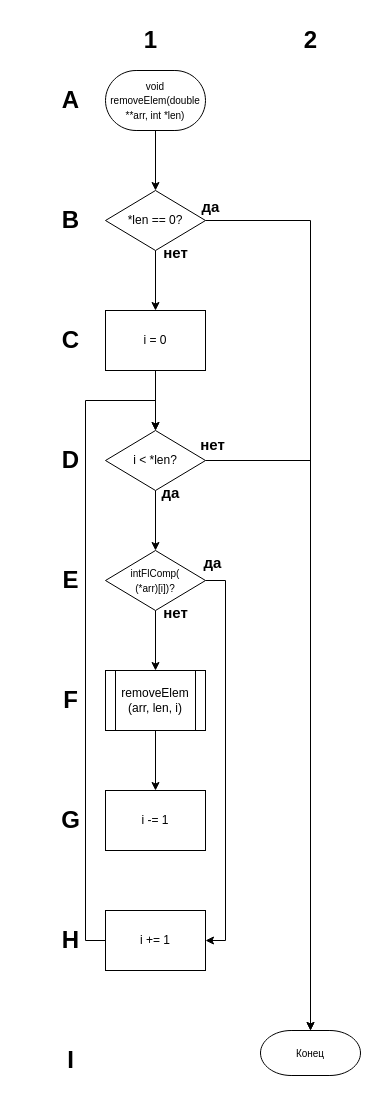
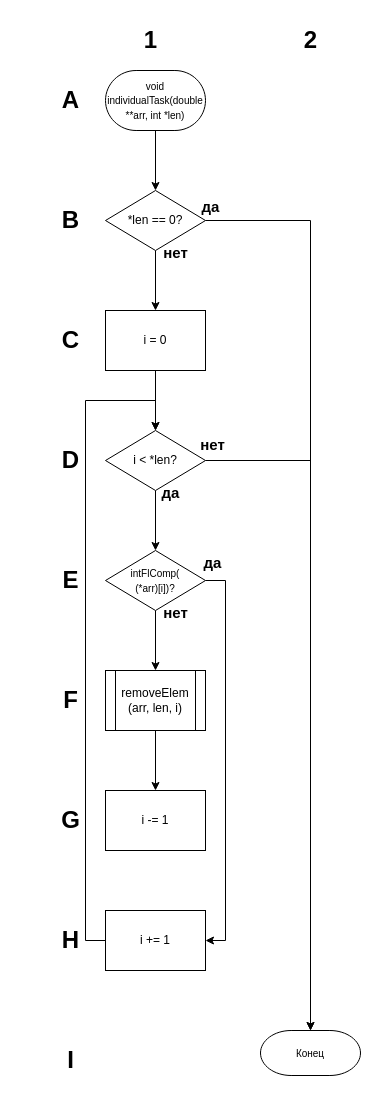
(156, 101) -> (156, 101)
